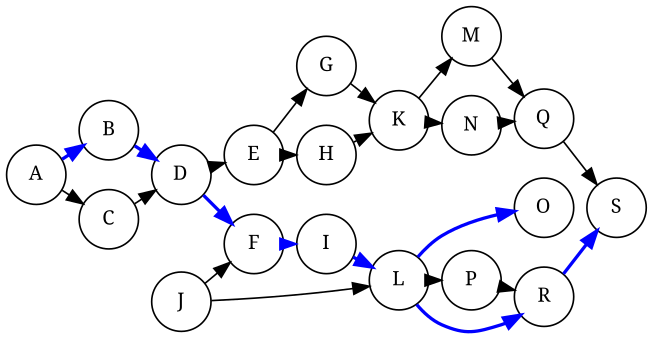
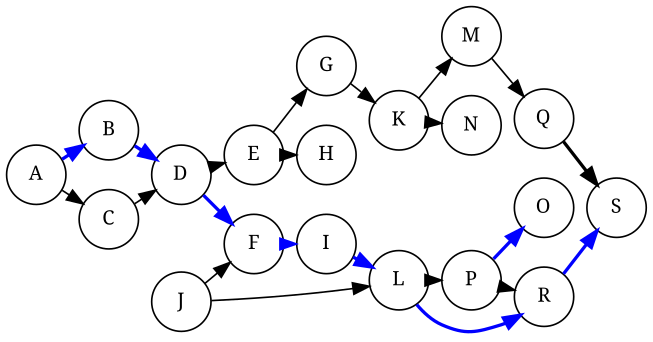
(502, 123) -> none
(355, 141) -> none
(575, 157) -> (575, 157)
(454, 229) -> (502, 250)
